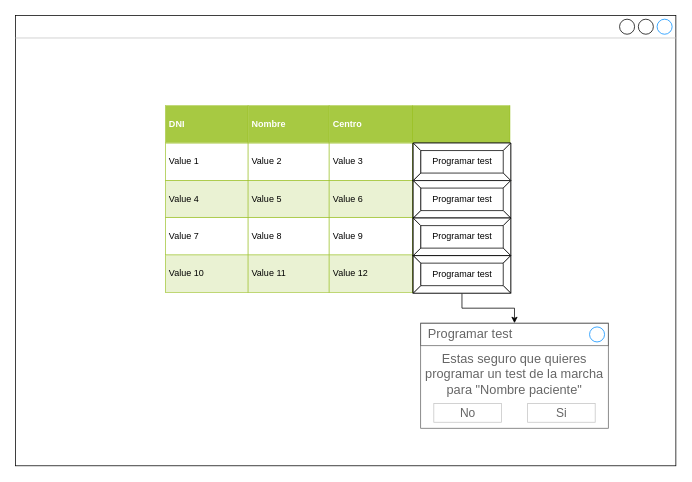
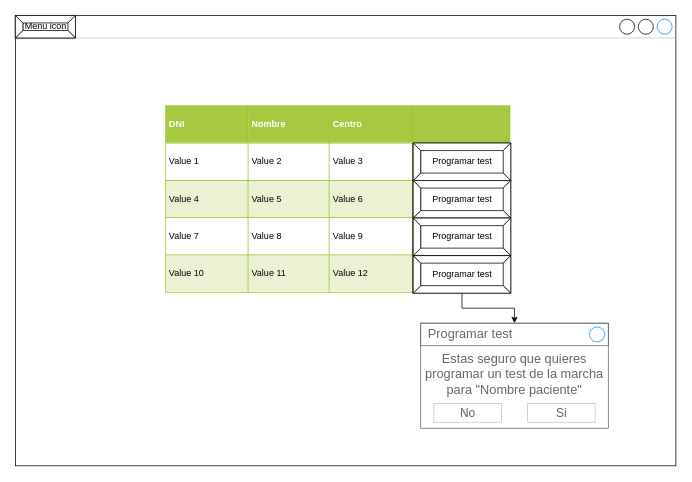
none -> (45, 27)
